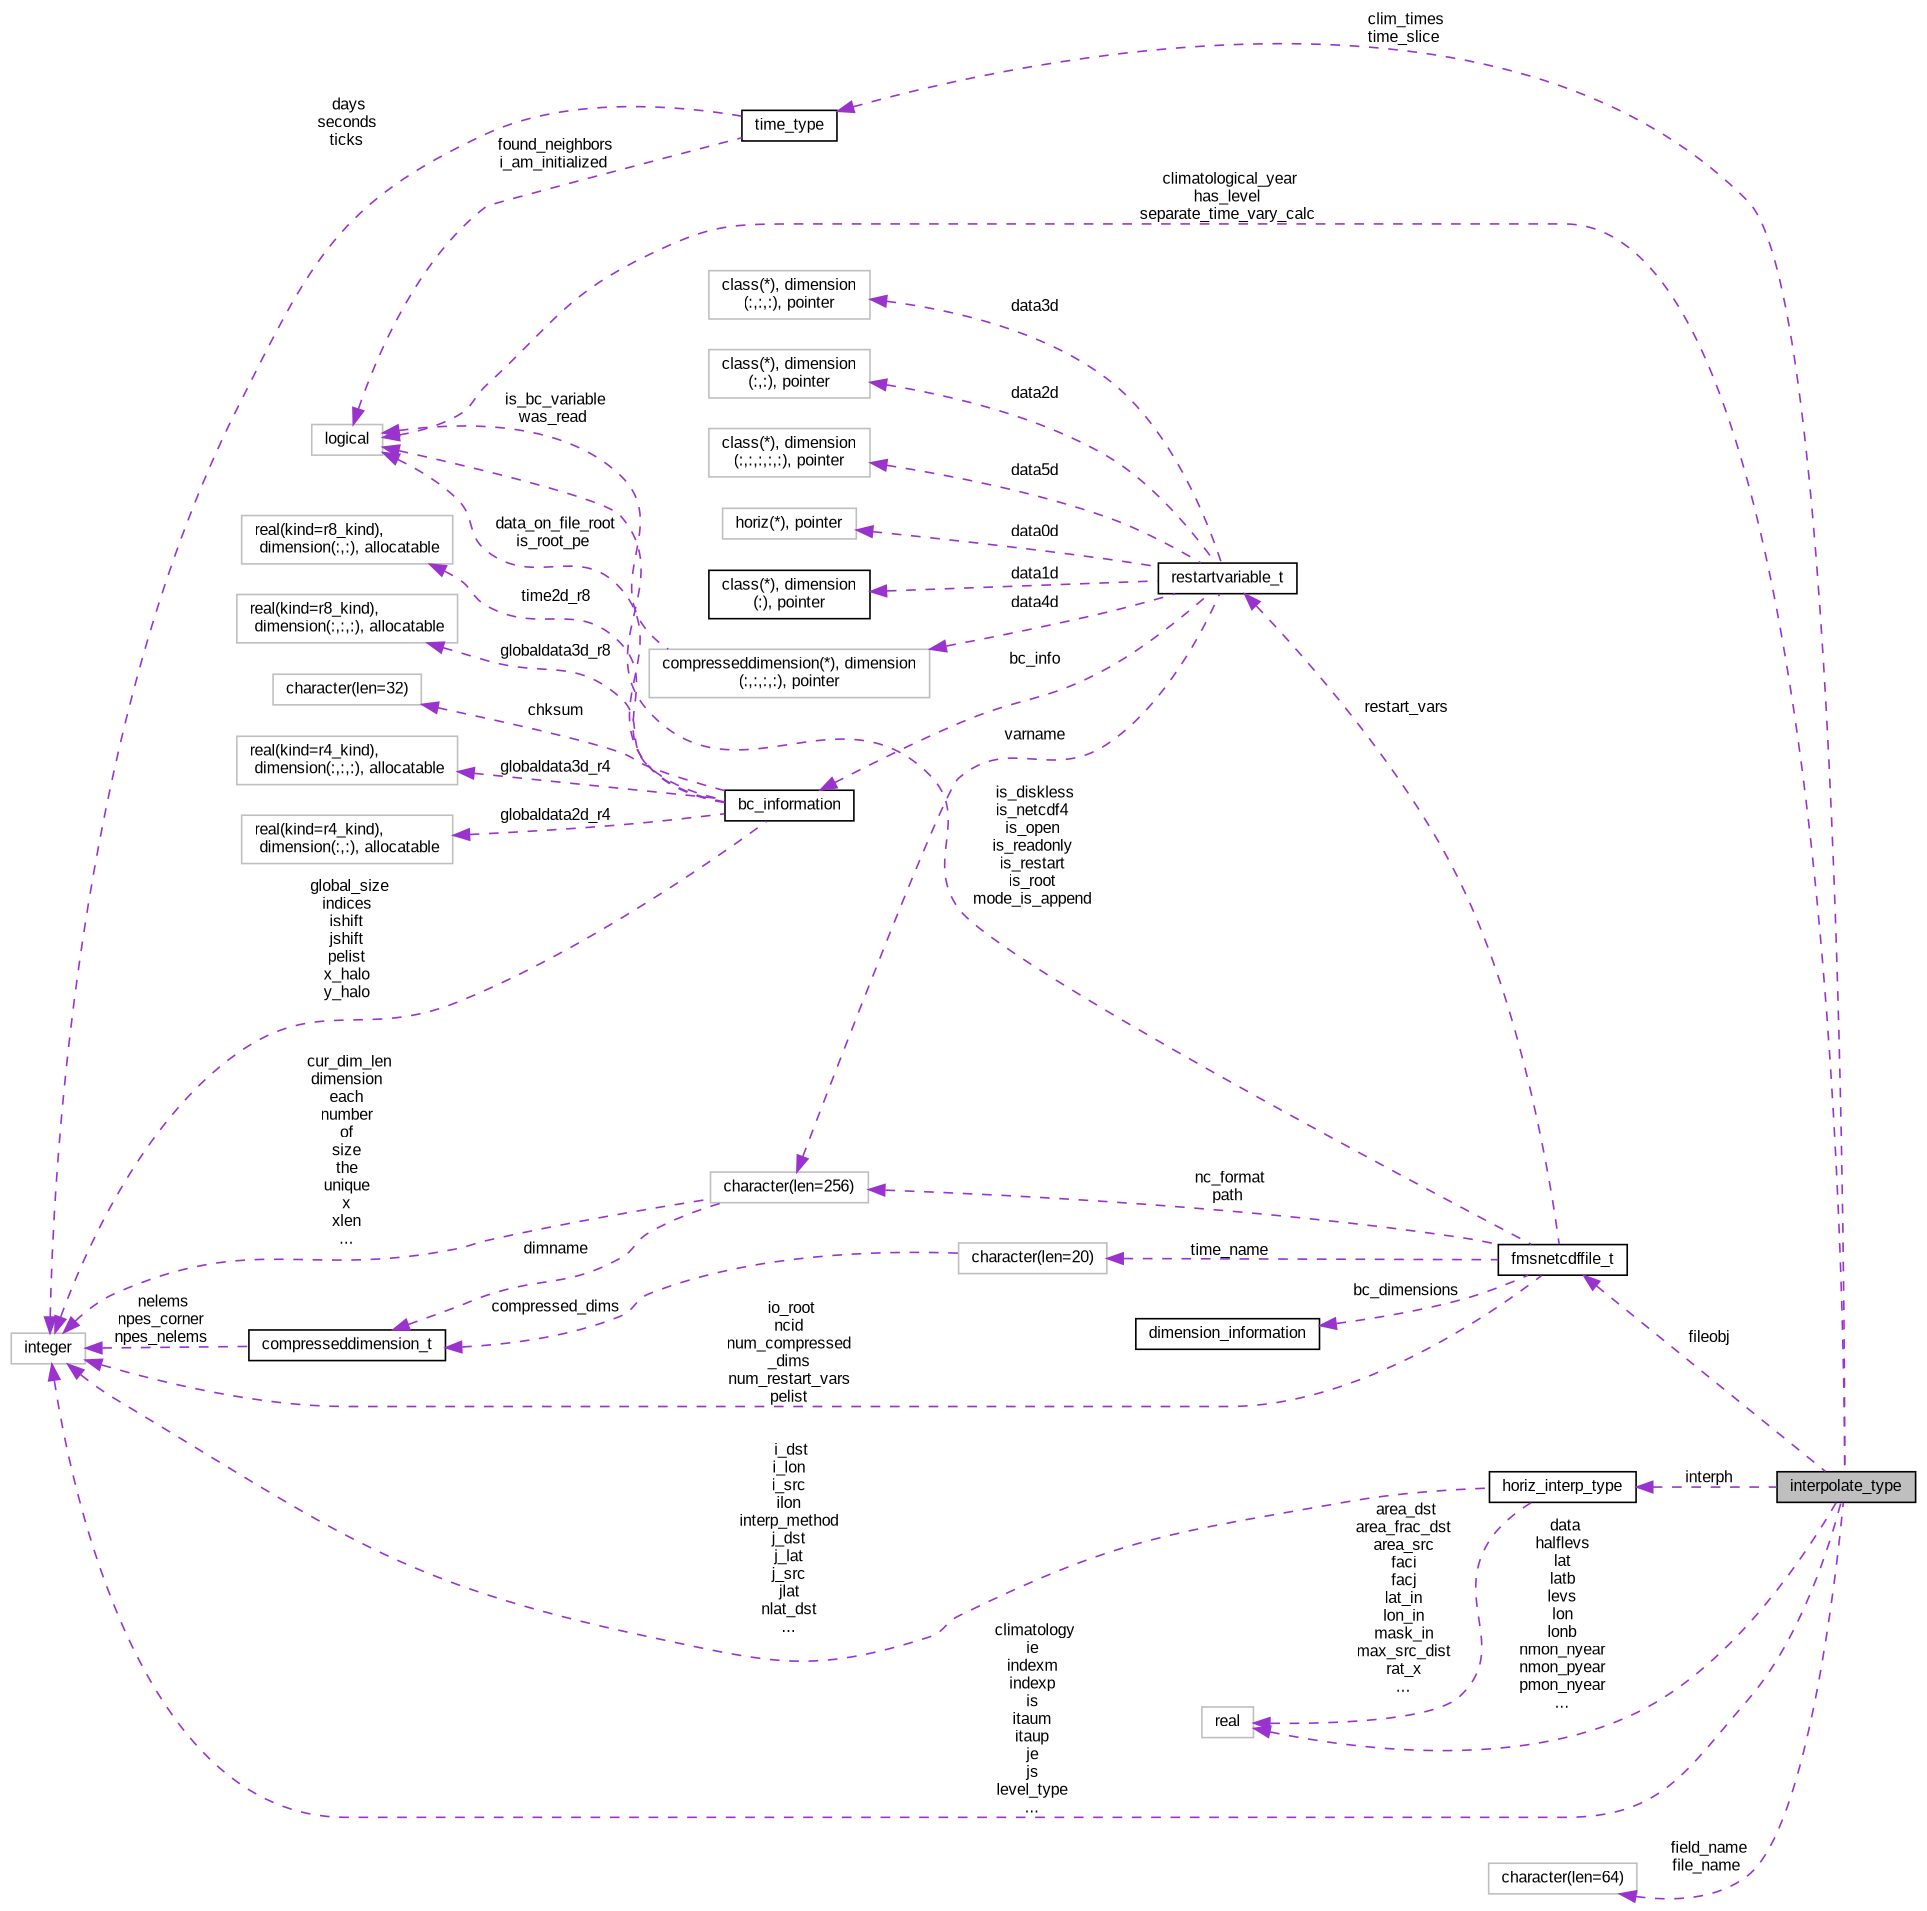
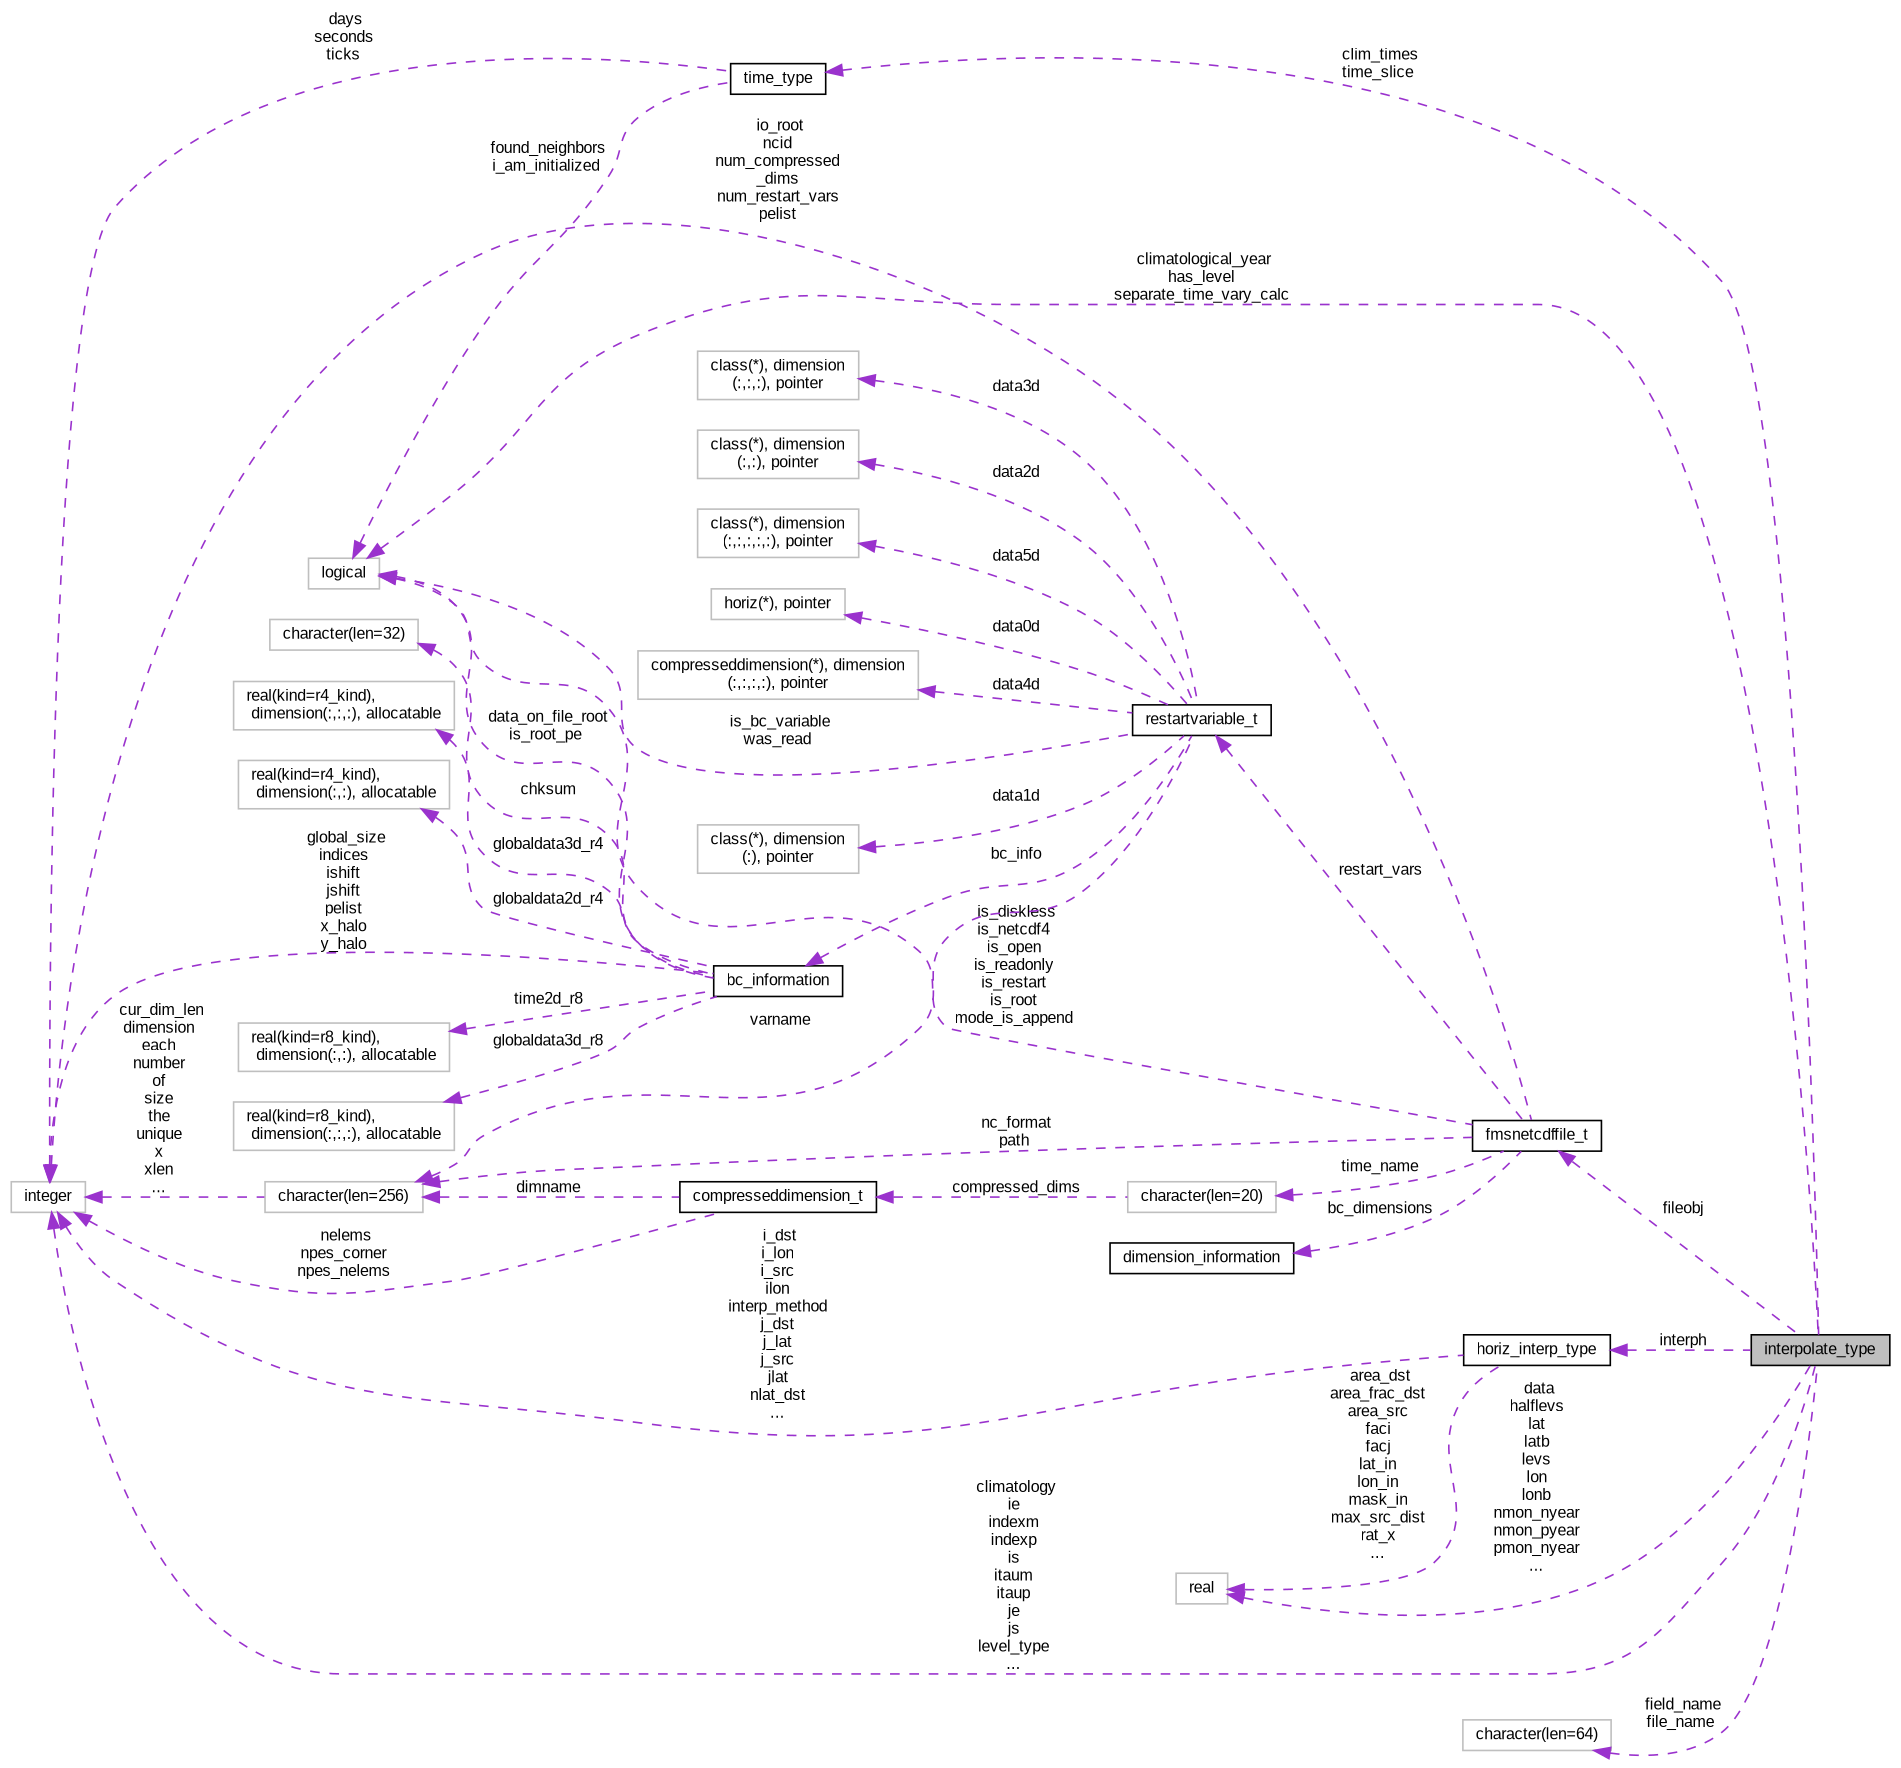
(604, 463) -> (723, 772)
(789, 594) -> (778, 849)
(571, 1277) -> (559, 1197)
